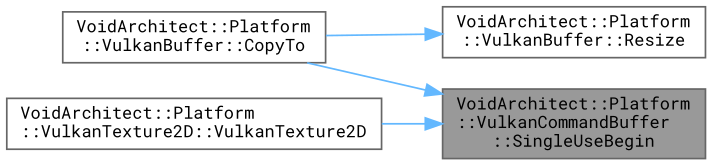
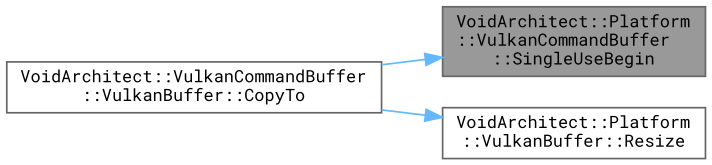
(194, 37) -> (194, 87)
(194, 124) -> none
